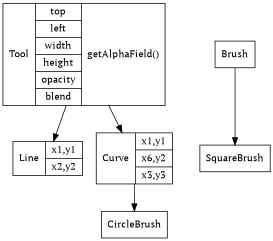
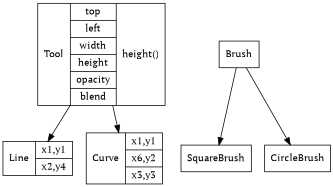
(123, 54) -> (141, 54)
(64, 167) -> (54, 167)
(134, 194) -> (267, 103)
